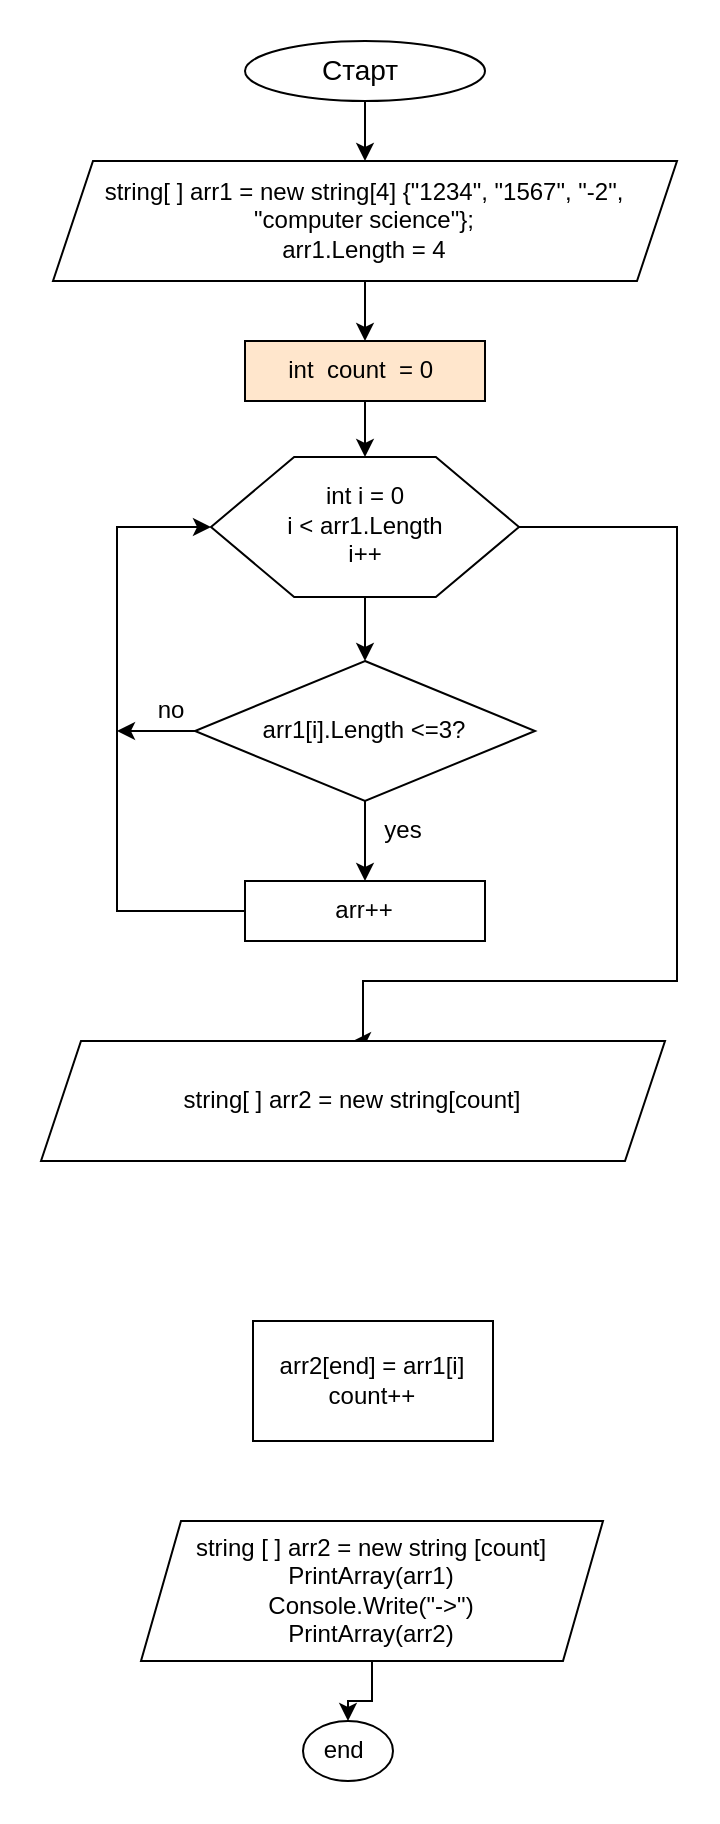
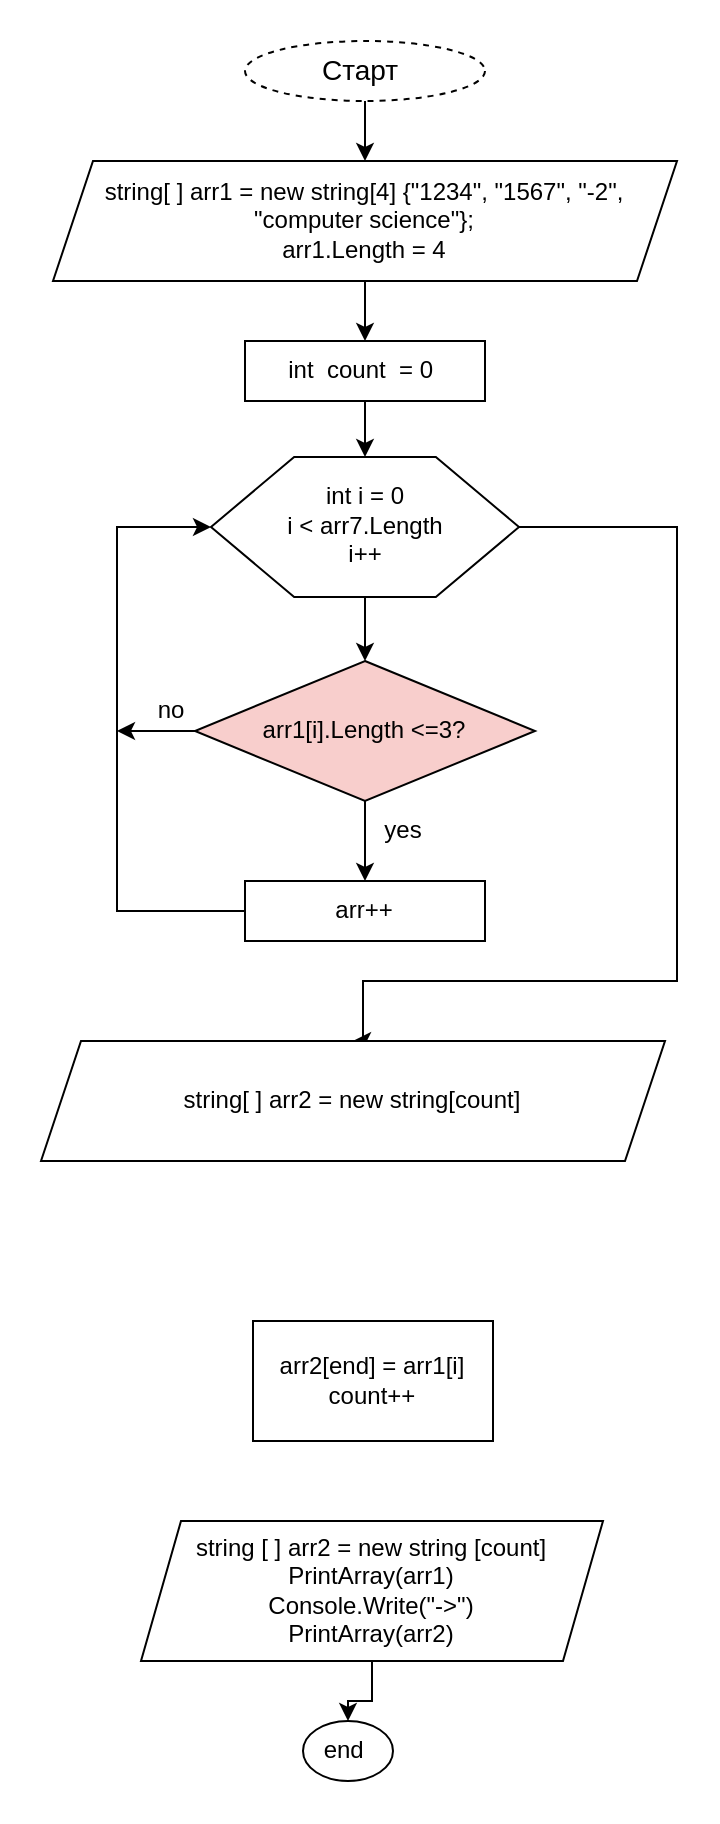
(365, 71) -> (365, 71)
(365, 371) -> (365, 371)
(366, 511) -> (366, 511)
(365, 731) -> (365, 731)
